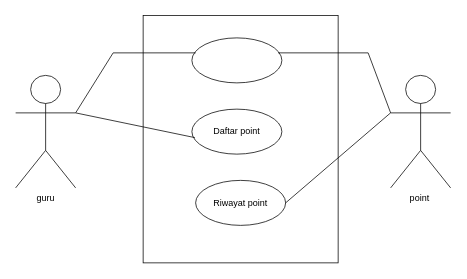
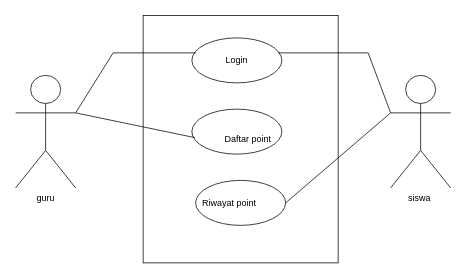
none -> (237, 60)
(237, 132) -> (248, 139)
(421, 199) -> (421, 199)
(240, 203) -> (229, 203)
